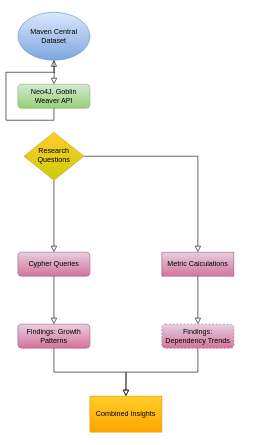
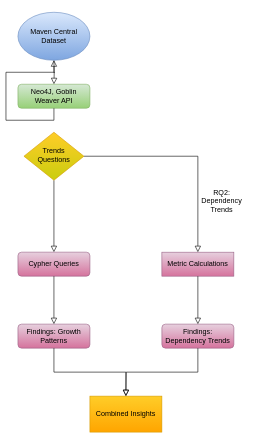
(54, 155) -> (54, 155)
none -> (222, 201)
(198, 336) -> (198, 336)
